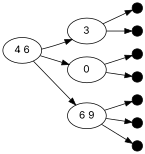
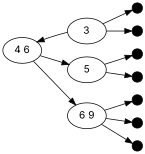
(53, 46) -> (56, 36)
(87, 70) -> (87, 70)
